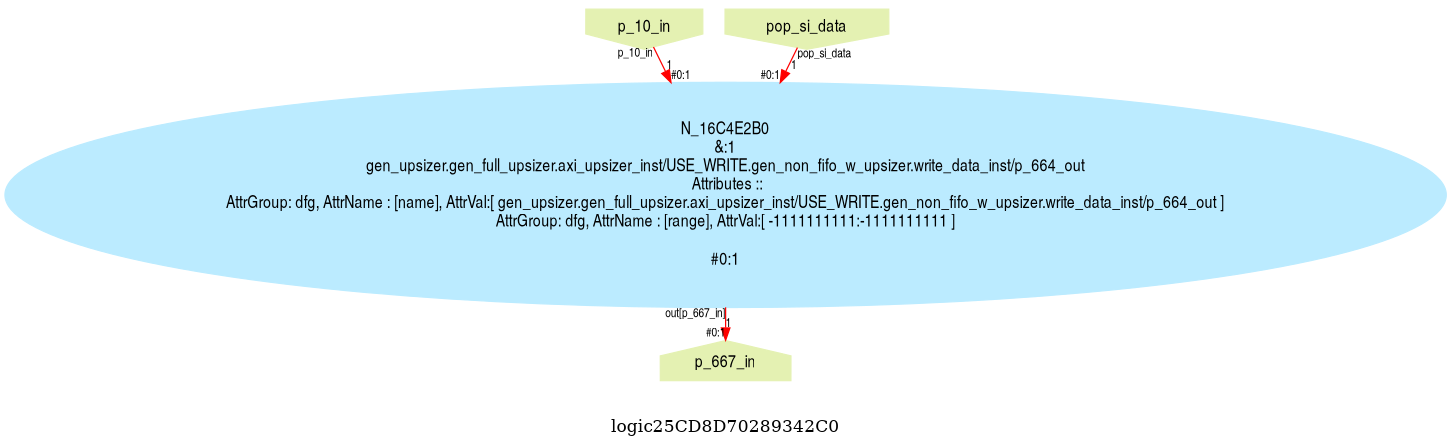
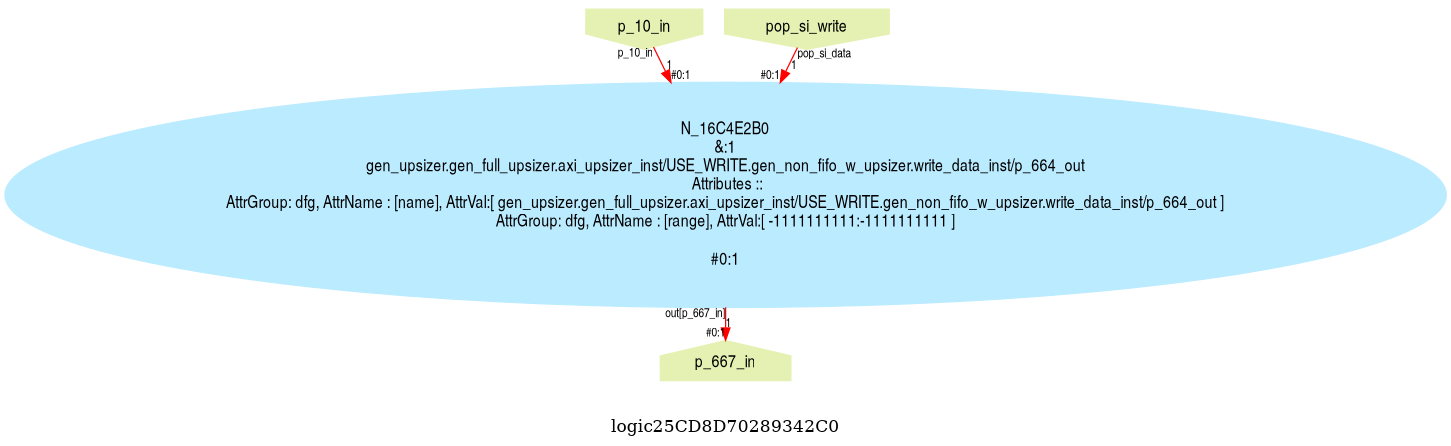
(807, 27) -> (807, 27)
